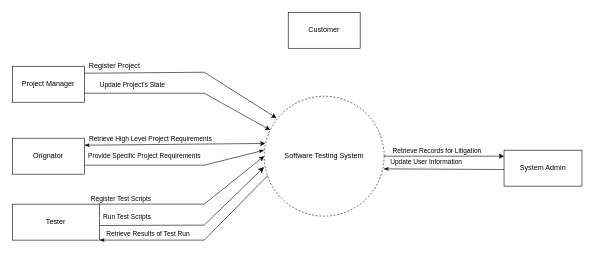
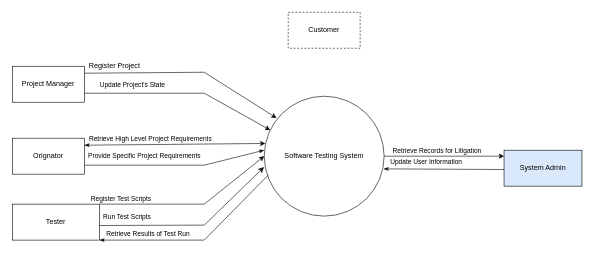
(324, 30) -> (324, 30)
(324, 156) -> (324, 156)
(543, 168) -> (543, 168)
